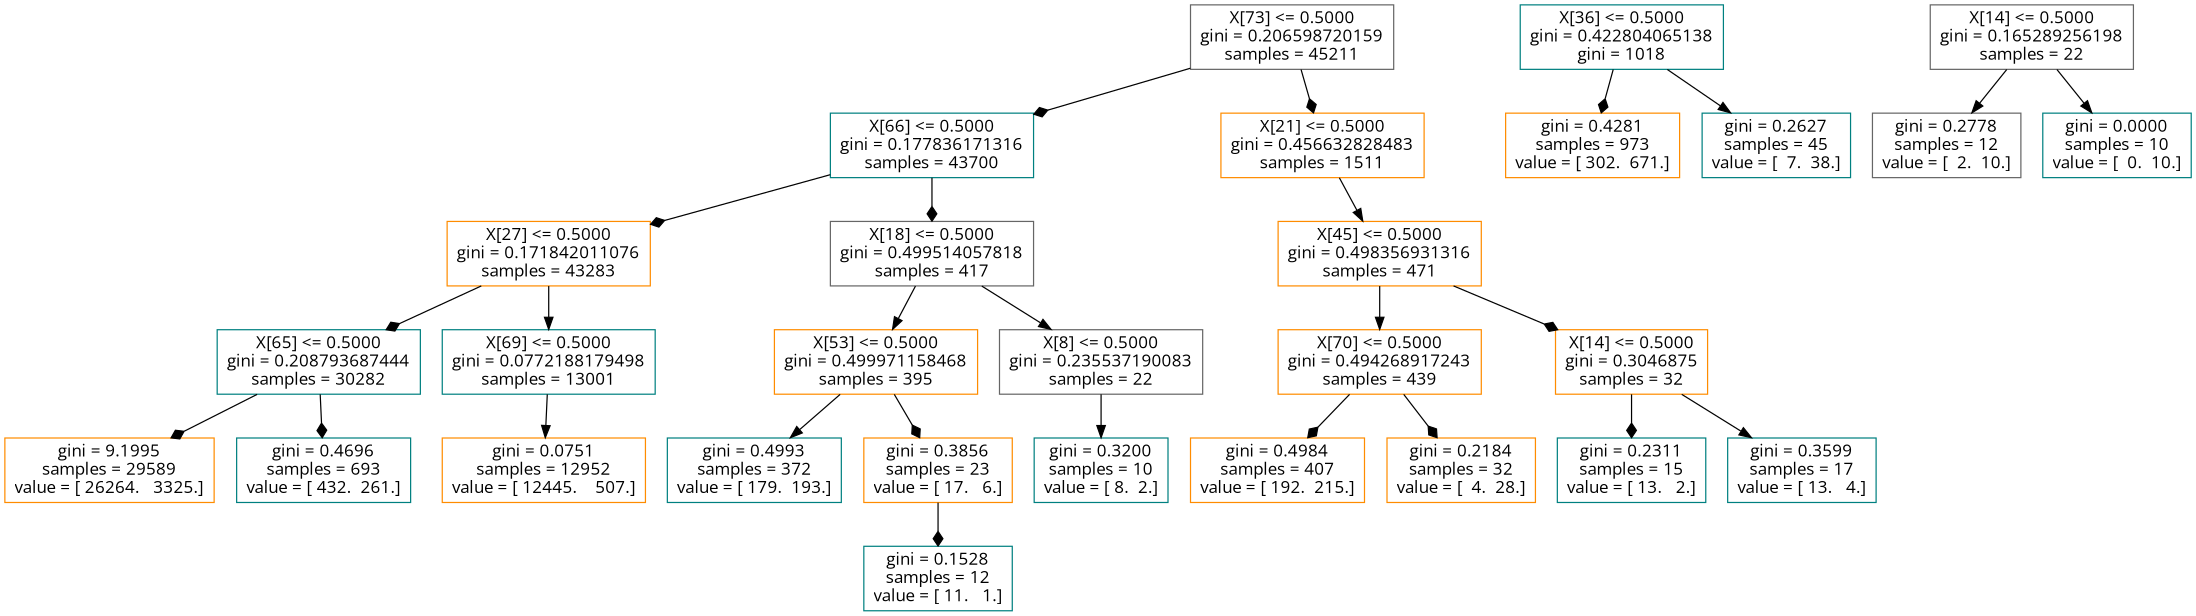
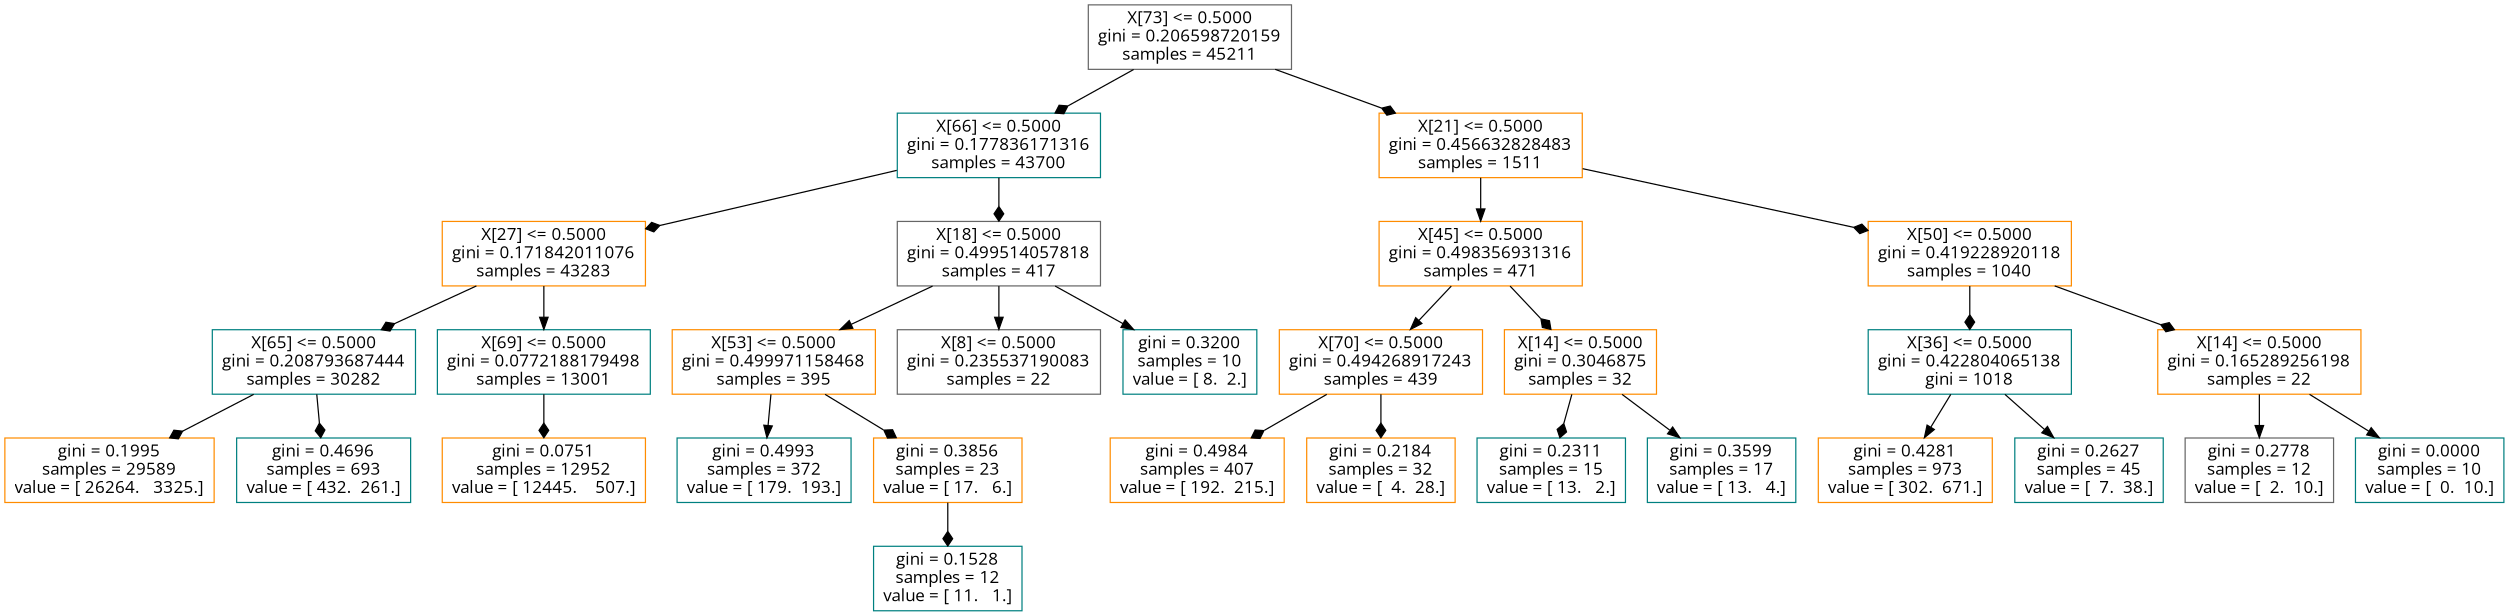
(2032, 37) -> (2259, 362)
(1609, 84) -> (1941, 411)
none -> (1970, 254)
(547, 410) -> (544, 409)
(1101, 410) -> (1089, 305)
(109, 470) -> (109, 470)
